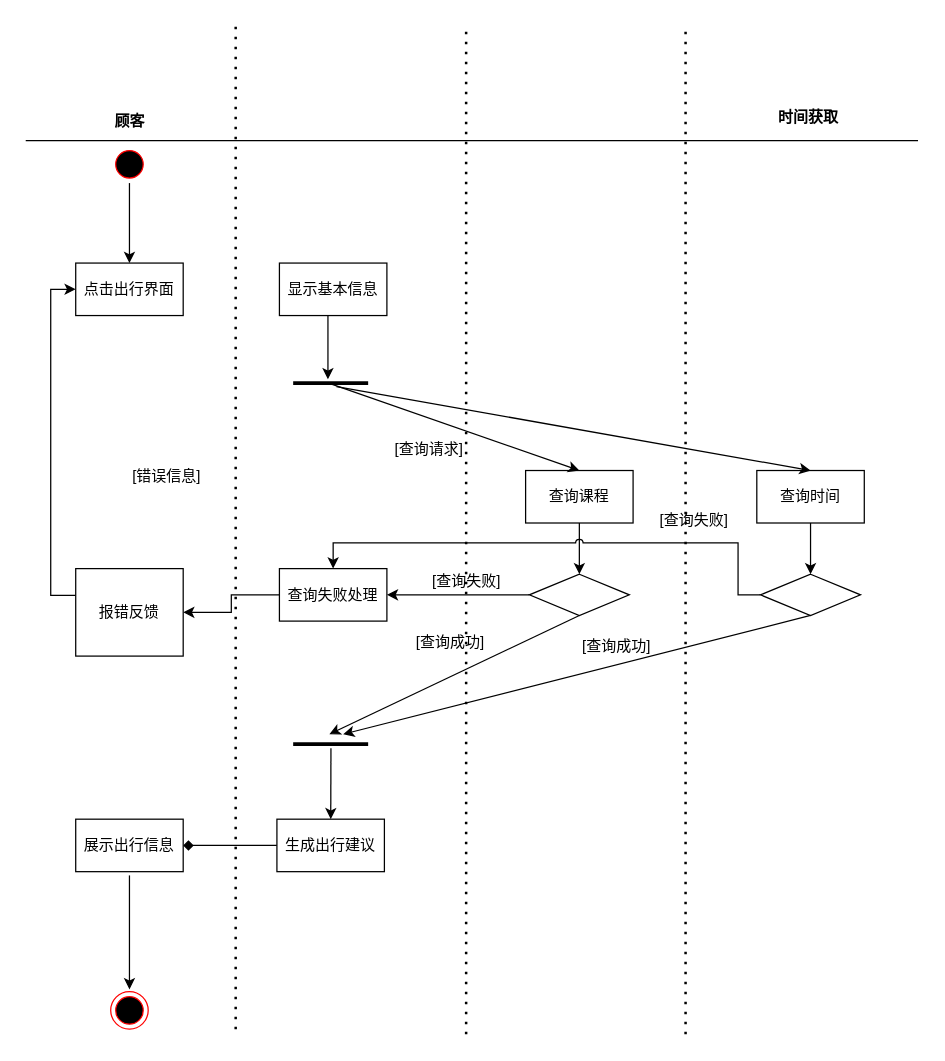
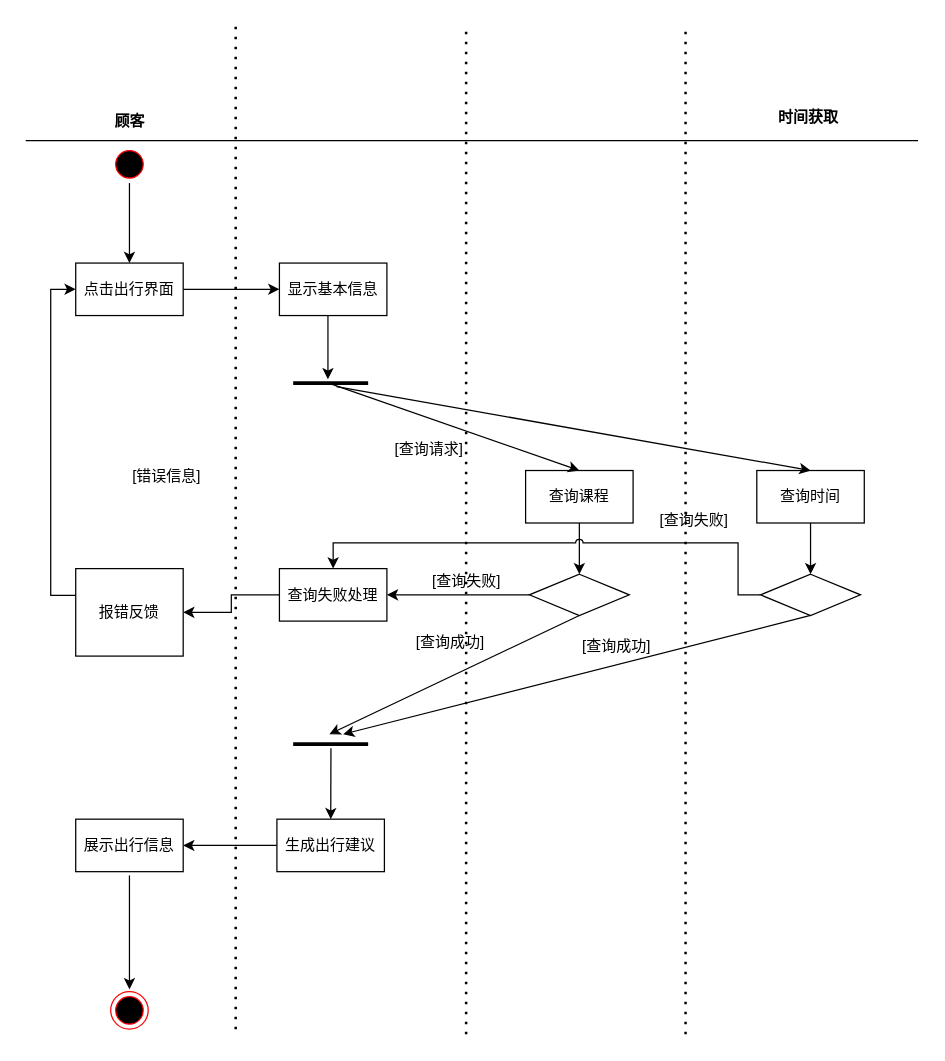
none -> (227, 289)
(194, 846) -> (193, 846)
